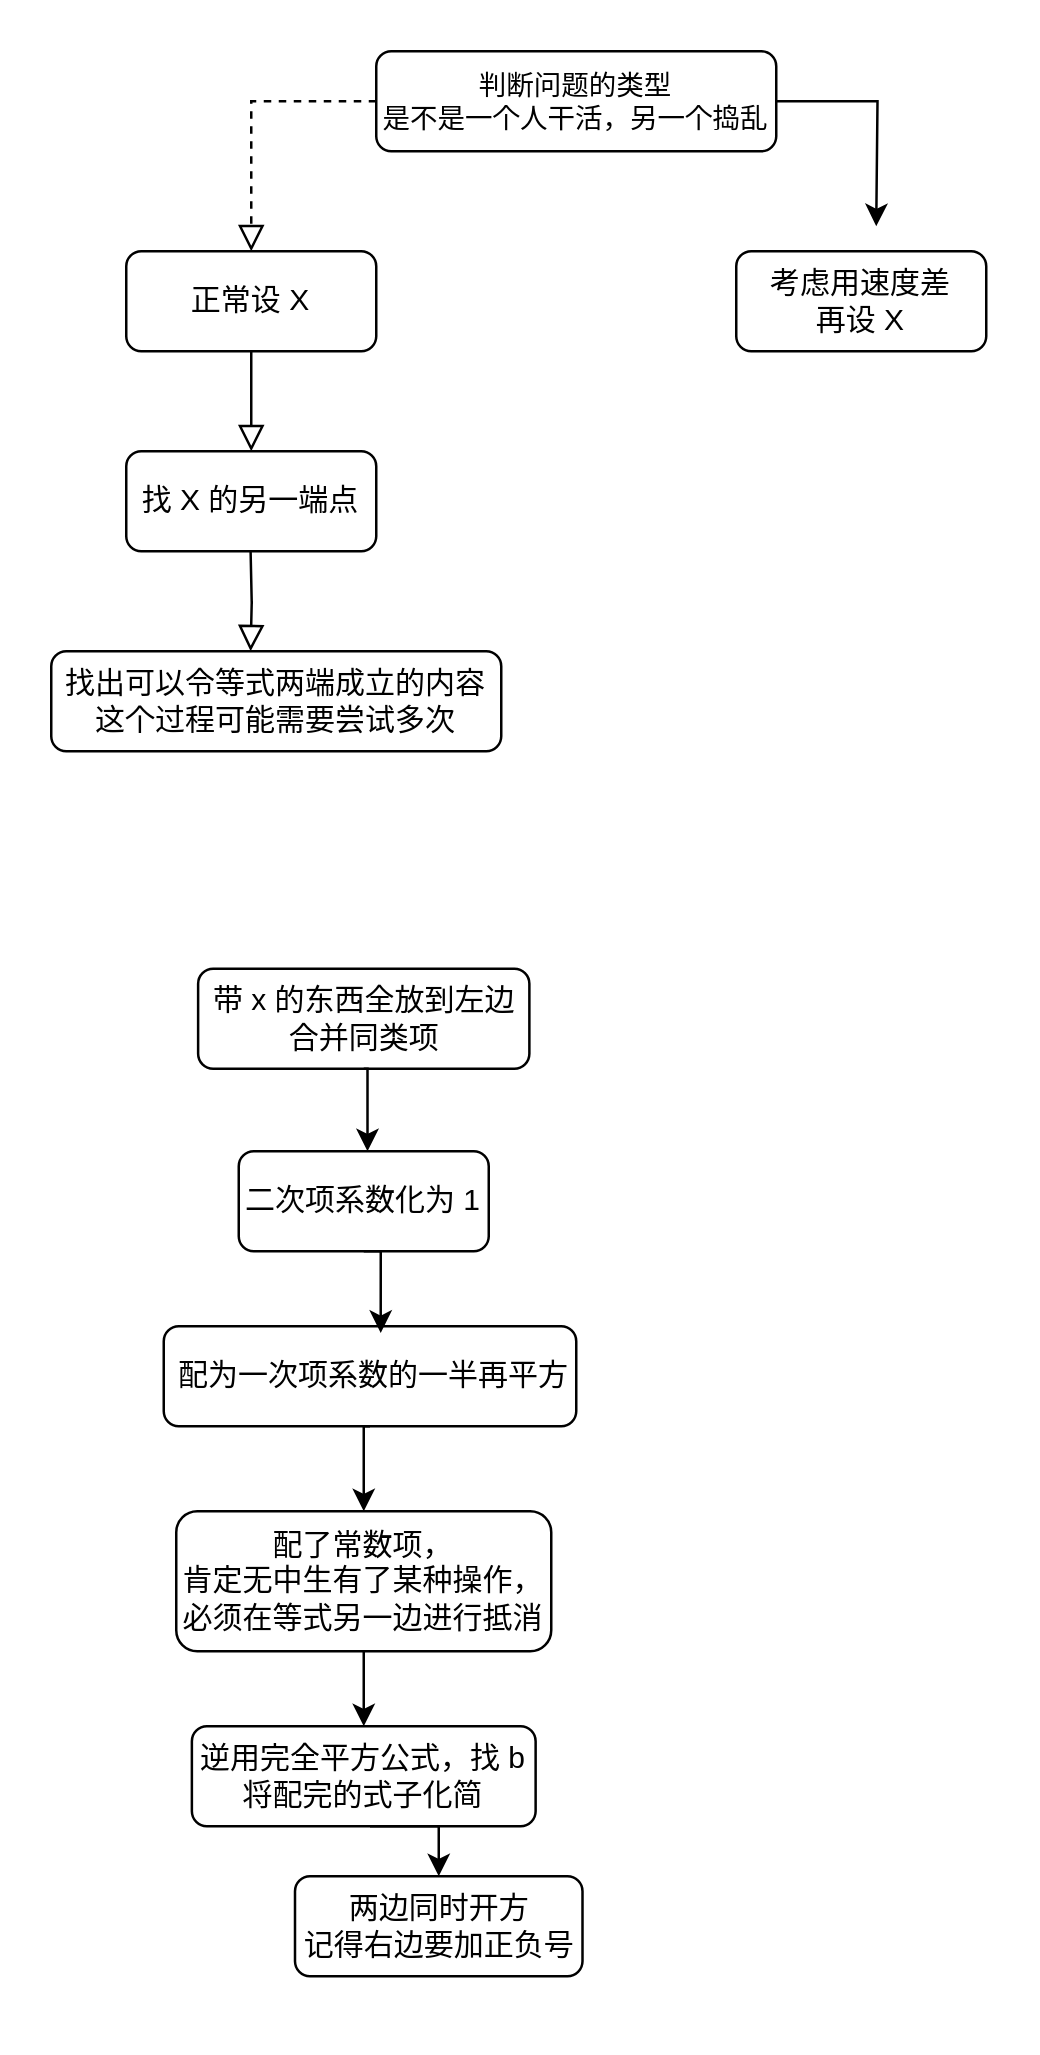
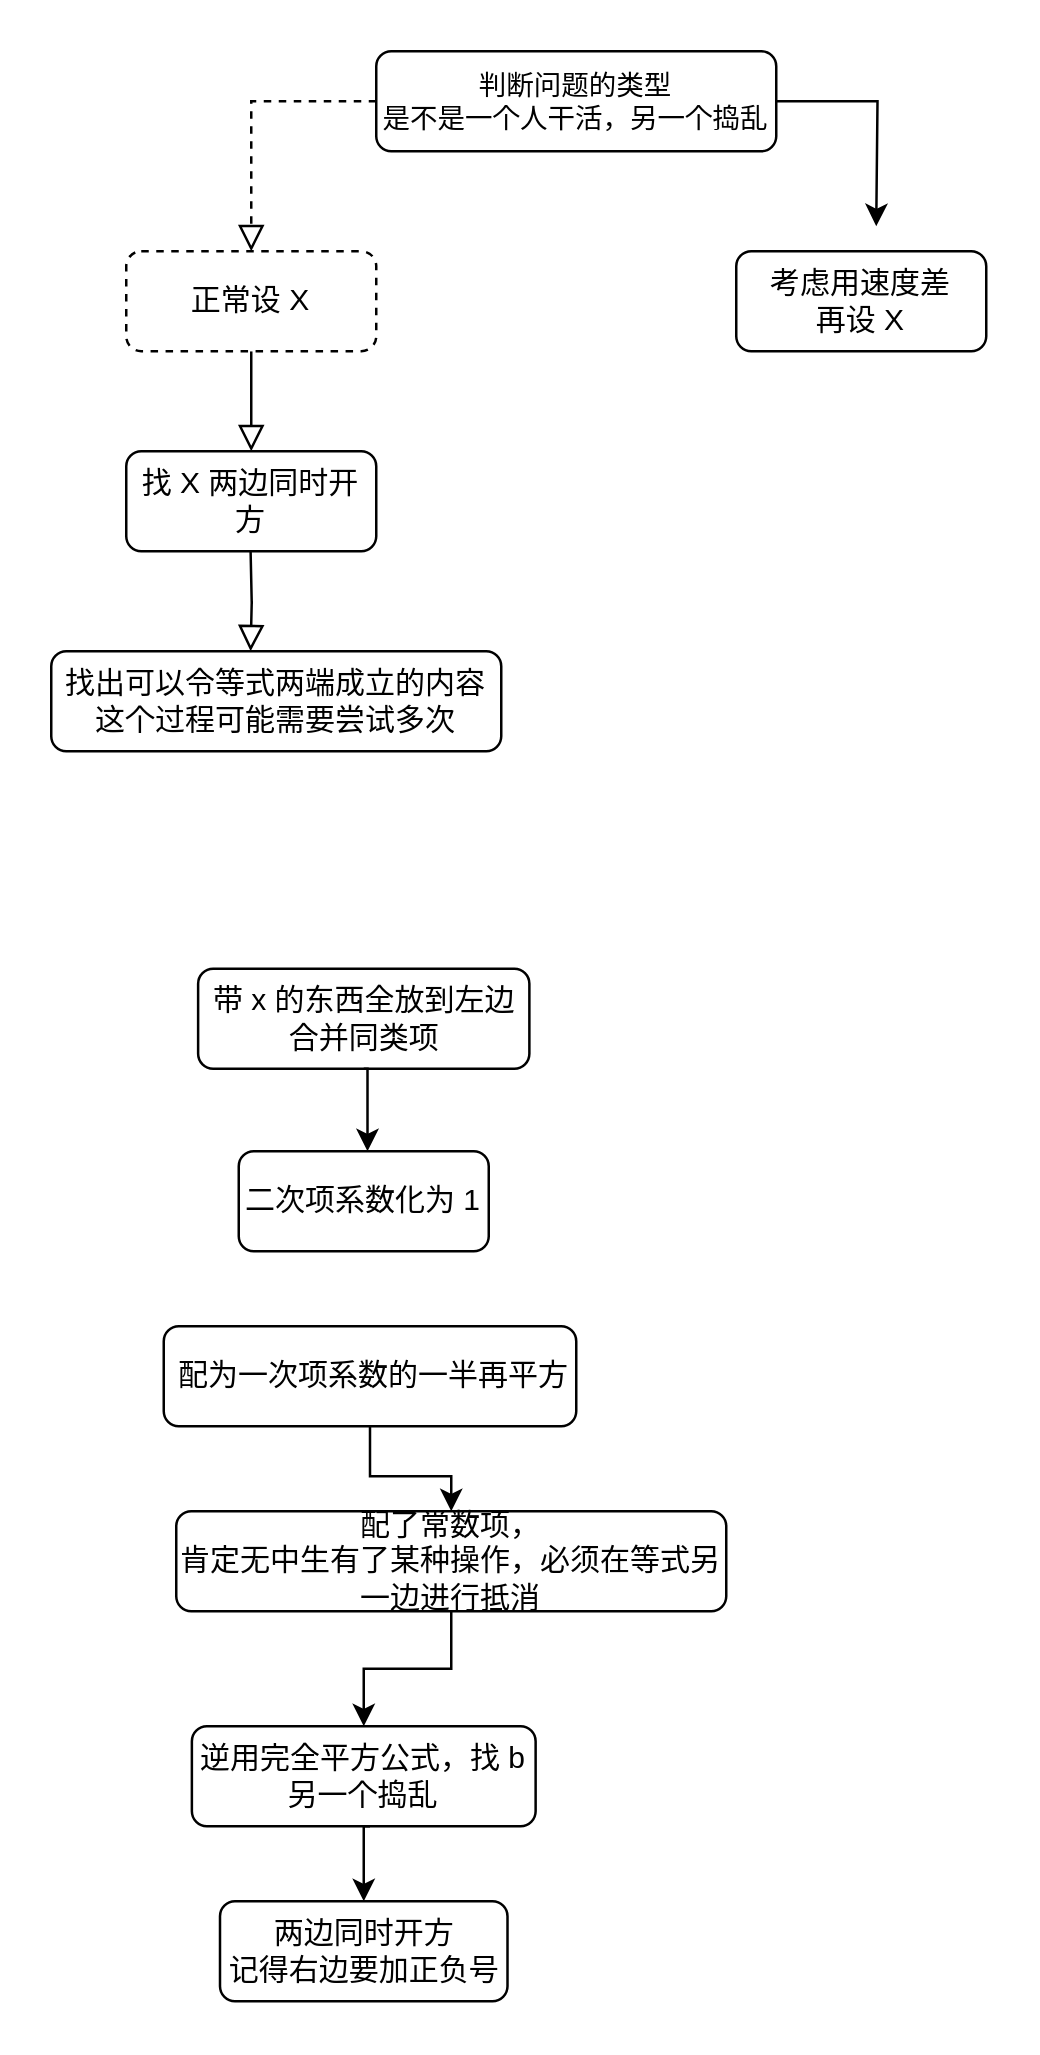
(251, 301) -> (251, 301)
(251, 501) -> (251, 501)
(381, 1282) -> none
(364, 1581) -> (451, 1561)
(364, 1776) -> (364, 1776)
(439, 1926) -> (364, 1951)
